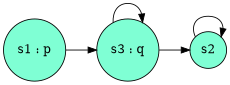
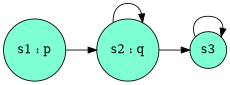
(128, 50) -> (128, 50)
(208, 50) -> (208, 50)
